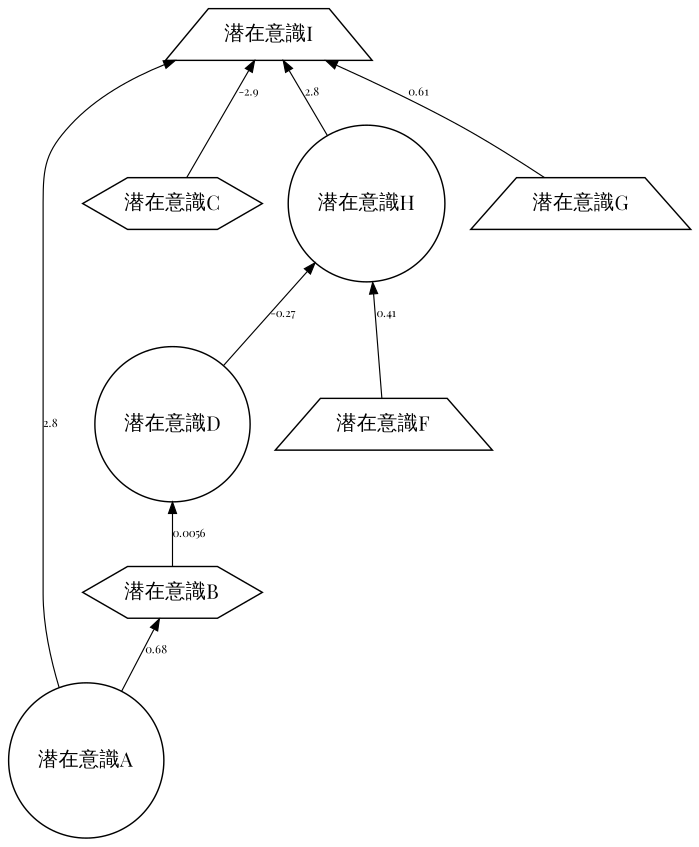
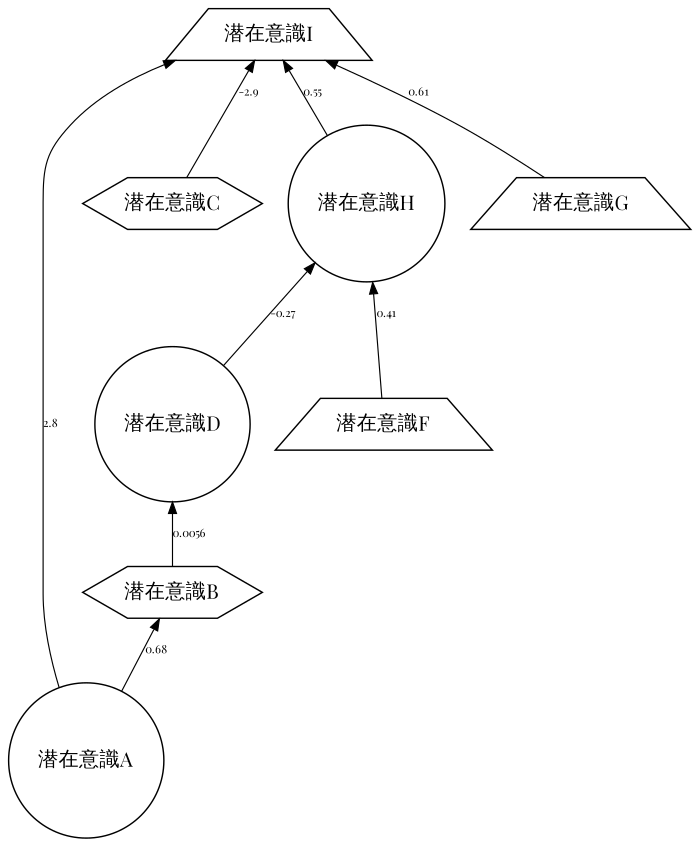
(313, 93) -> (313, 93)
